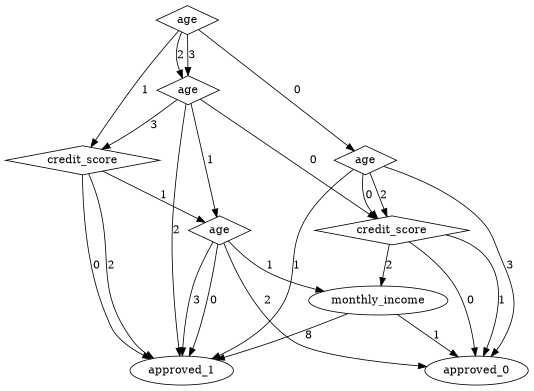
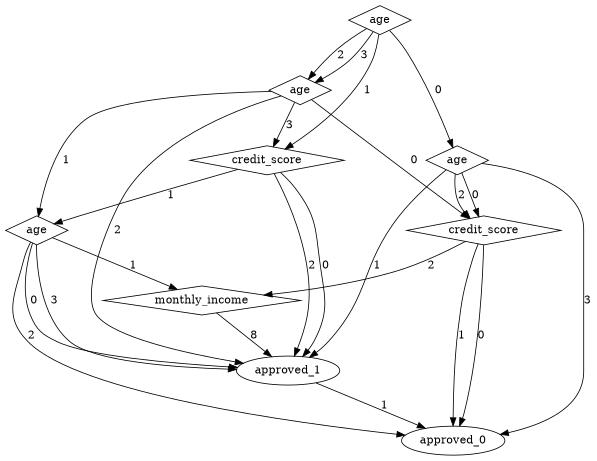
(378, 300) -> (202, 300)
(424, 333) -> (367, 404)
